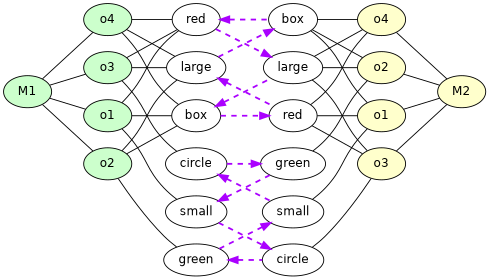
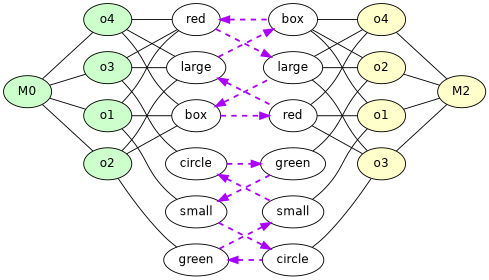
(28, 92) -> (28, 92)
